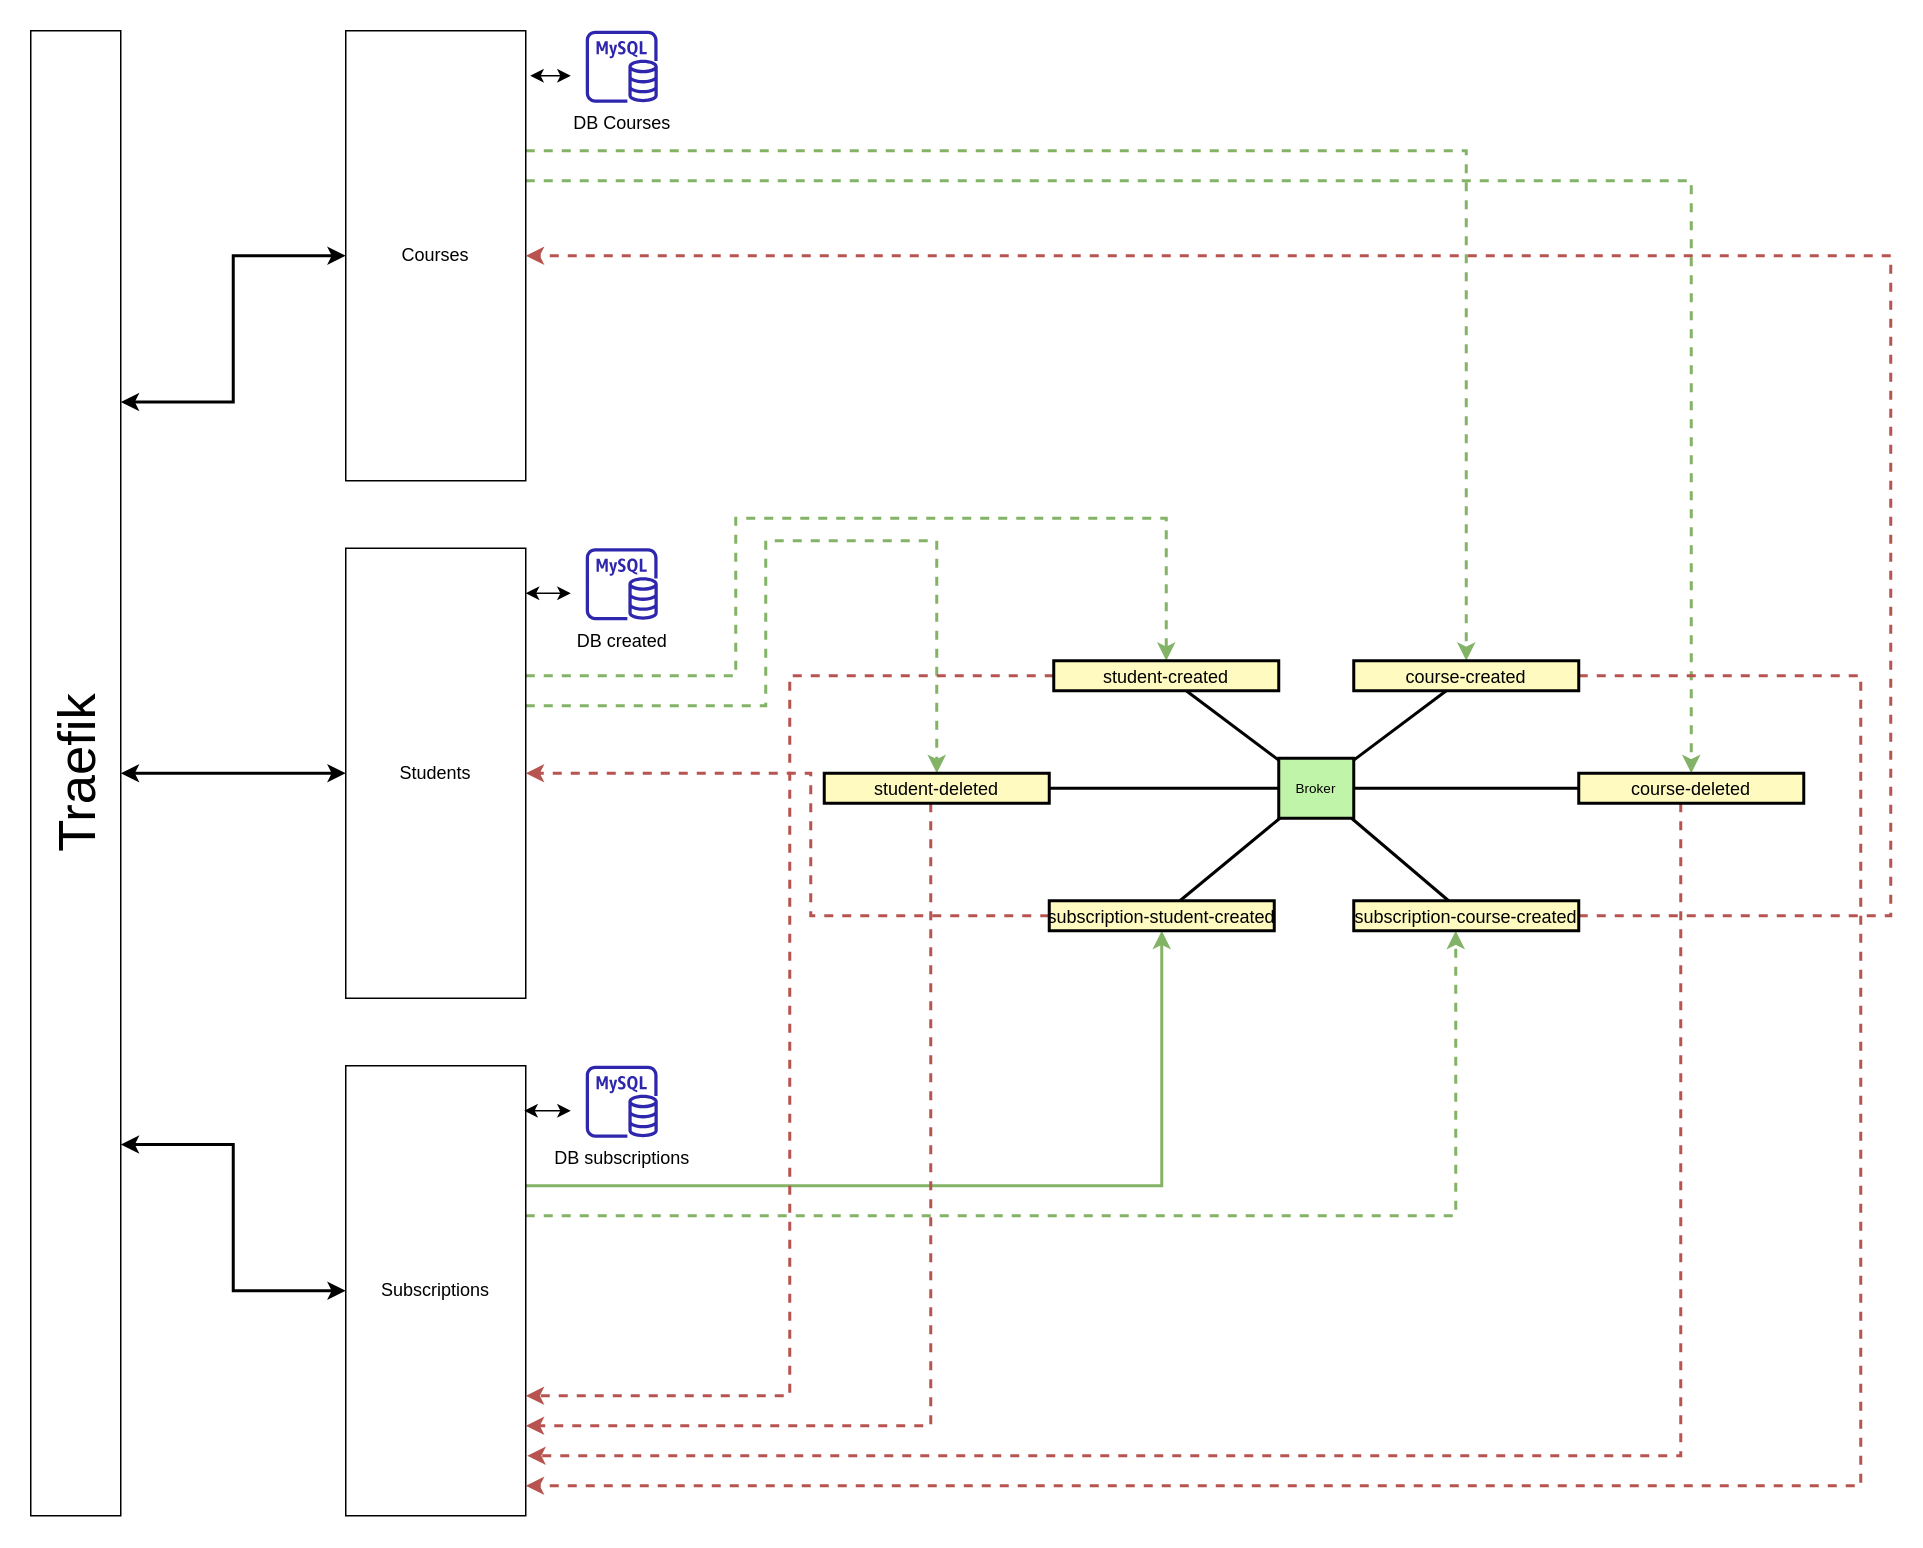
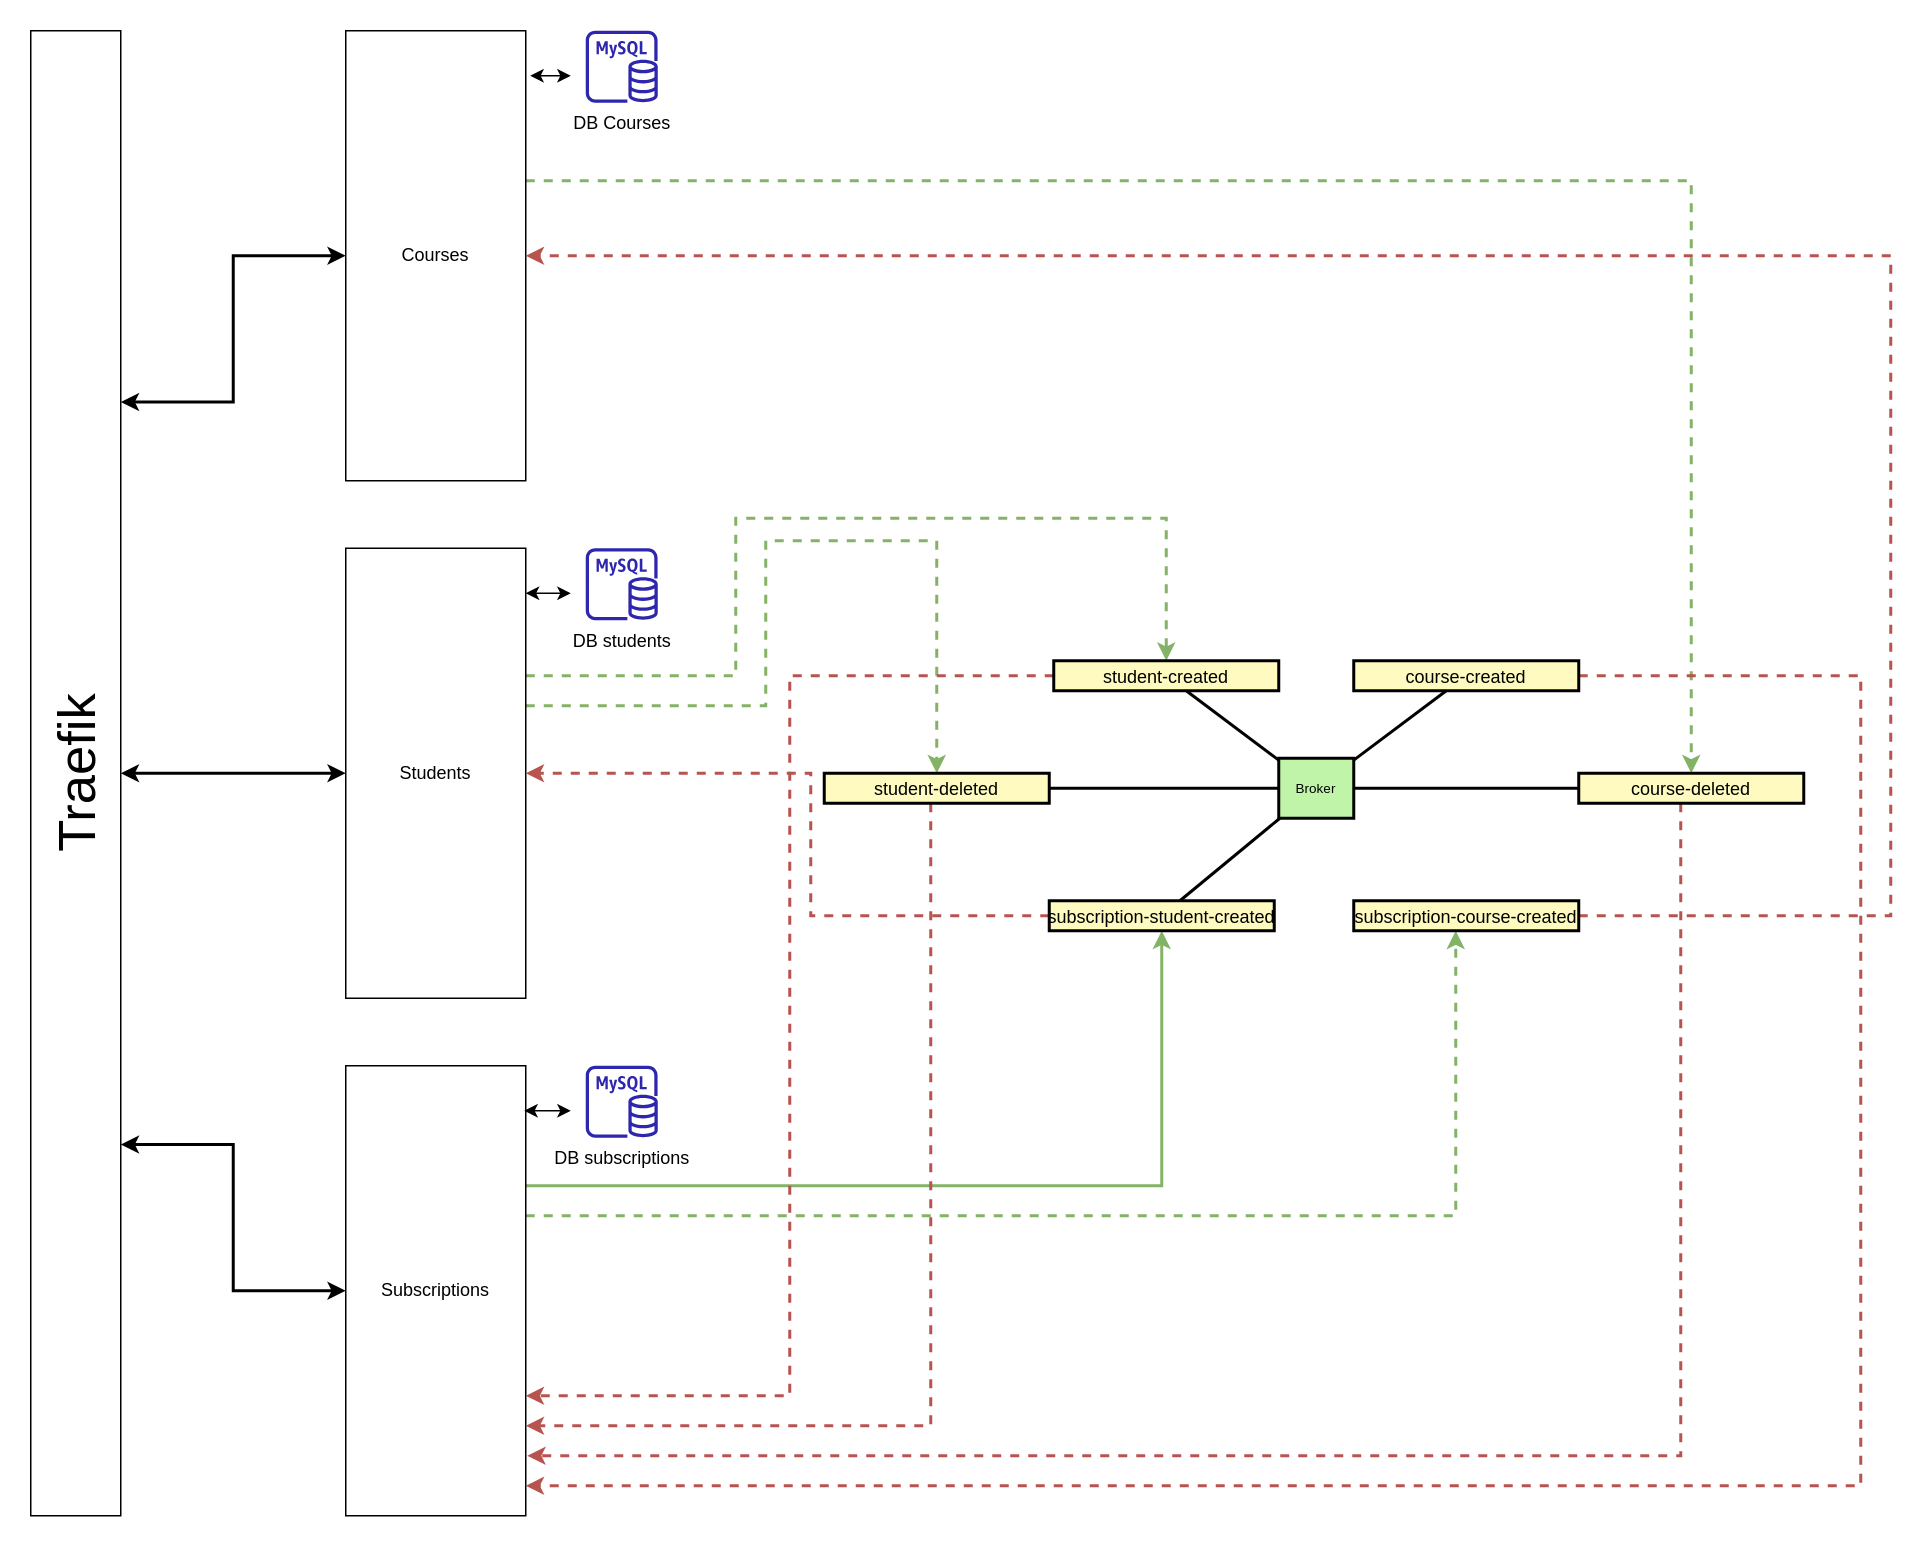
(1004, 151) -> none
(623, 642) -> (623, 642)
(1400, 859) -> none
